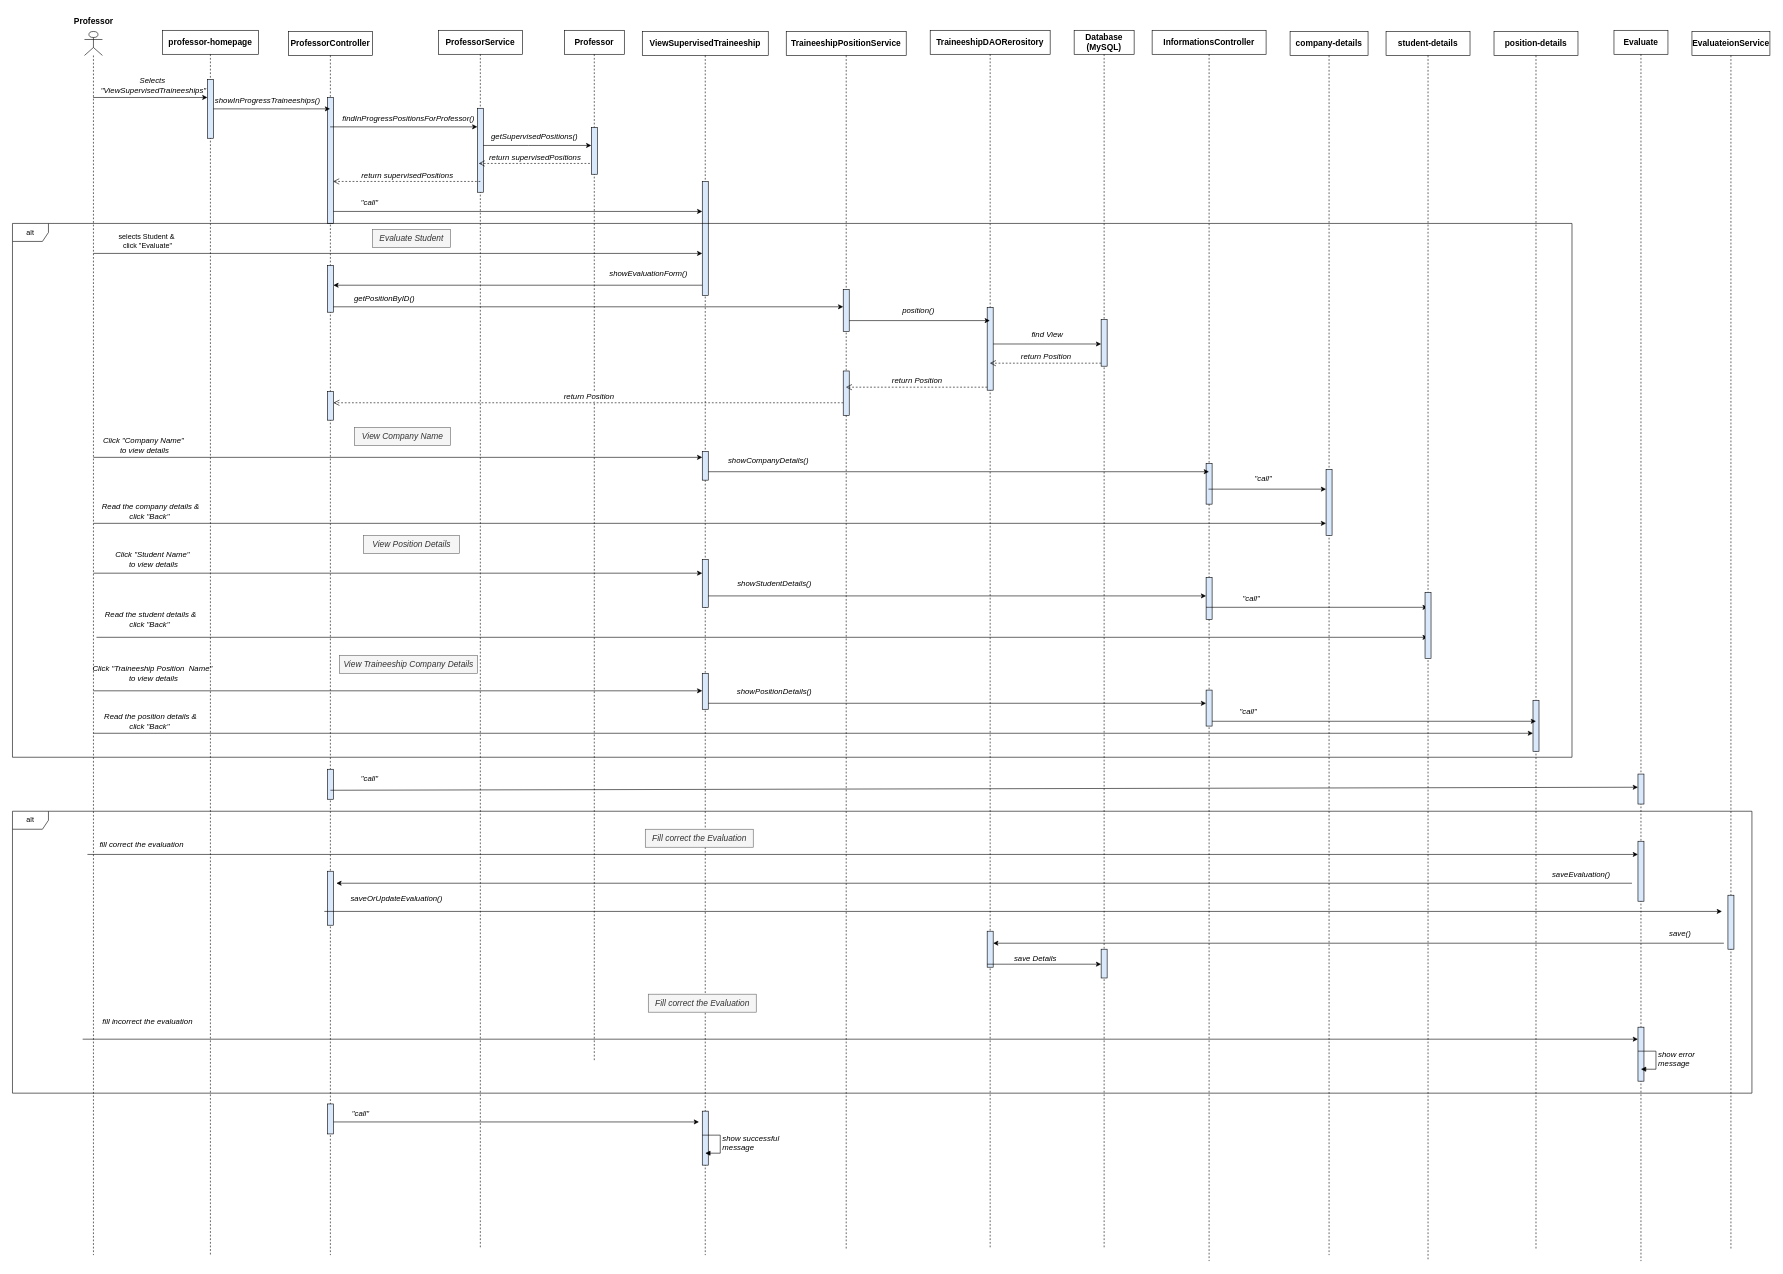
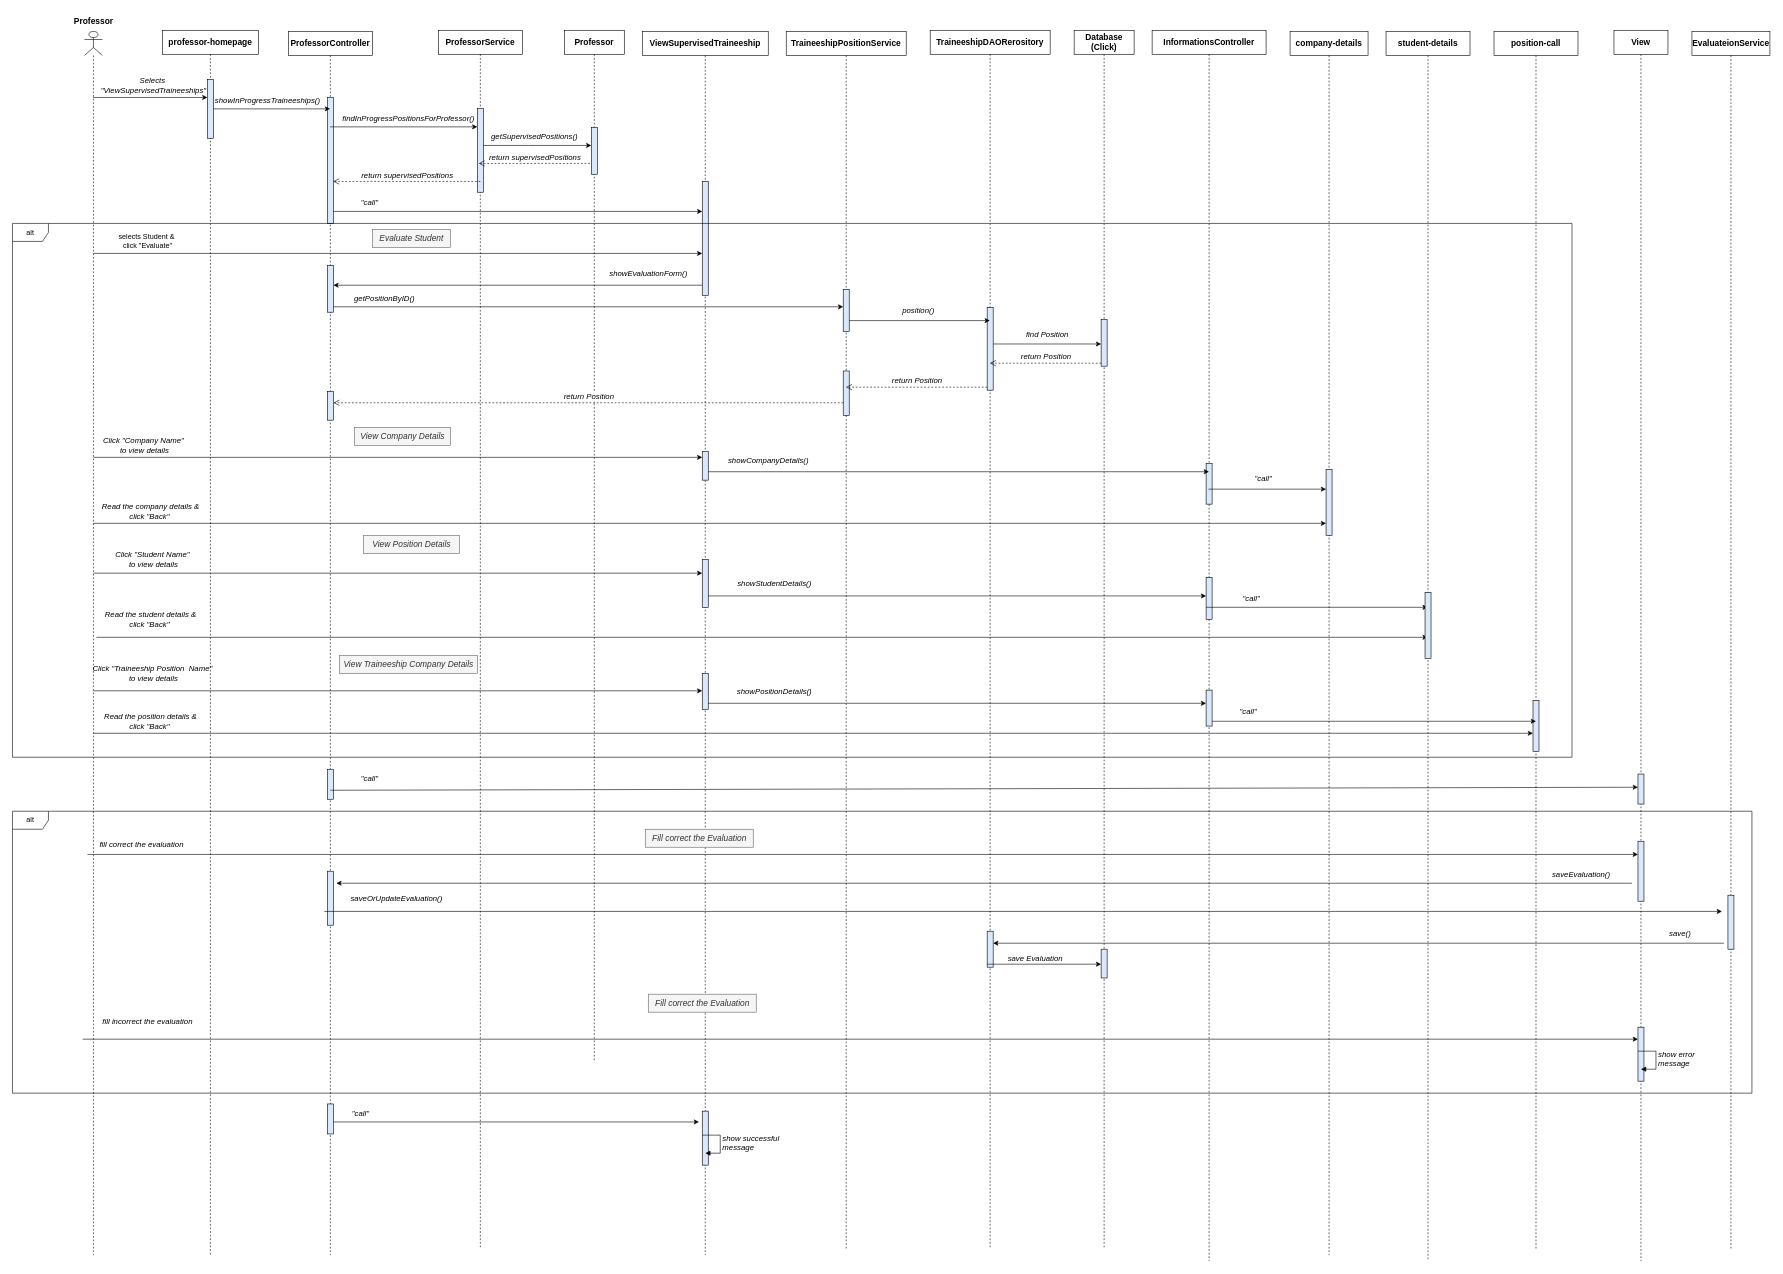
(1104, 42) -> (1104, 42)
(1641, 42) -> (1641, 42)
(1536, 44) -> (1536, 44)
(1048, 335) -> (1048, 335)
(403, 437) -> (403, 437)
(1036, 959) -> (1036, 959)
